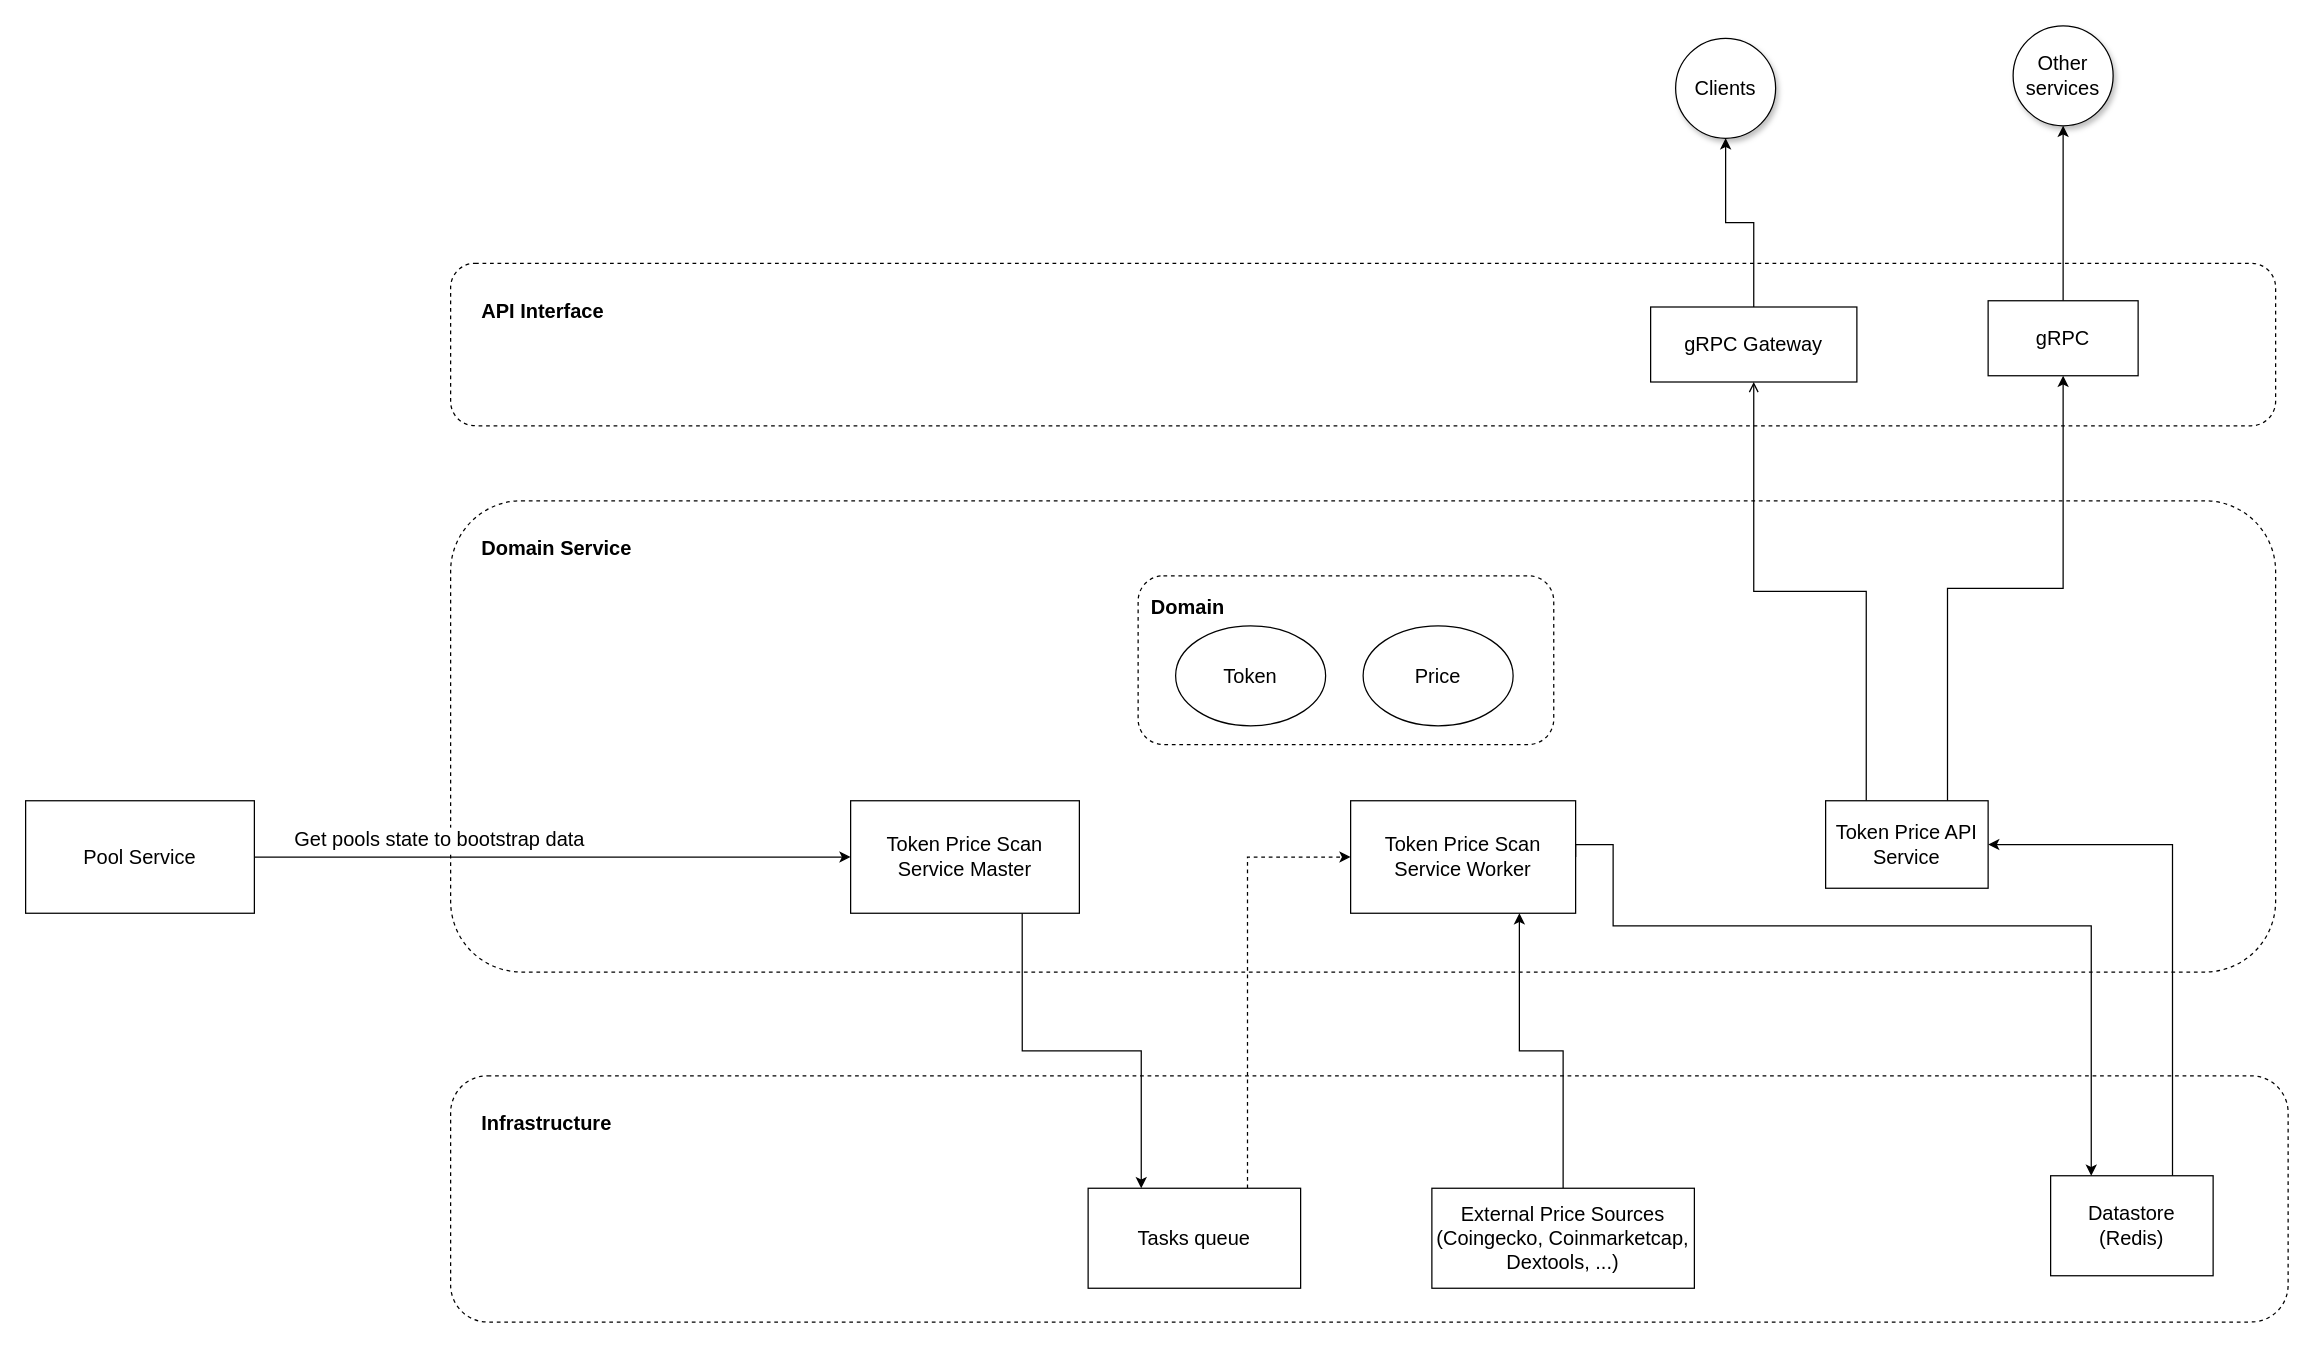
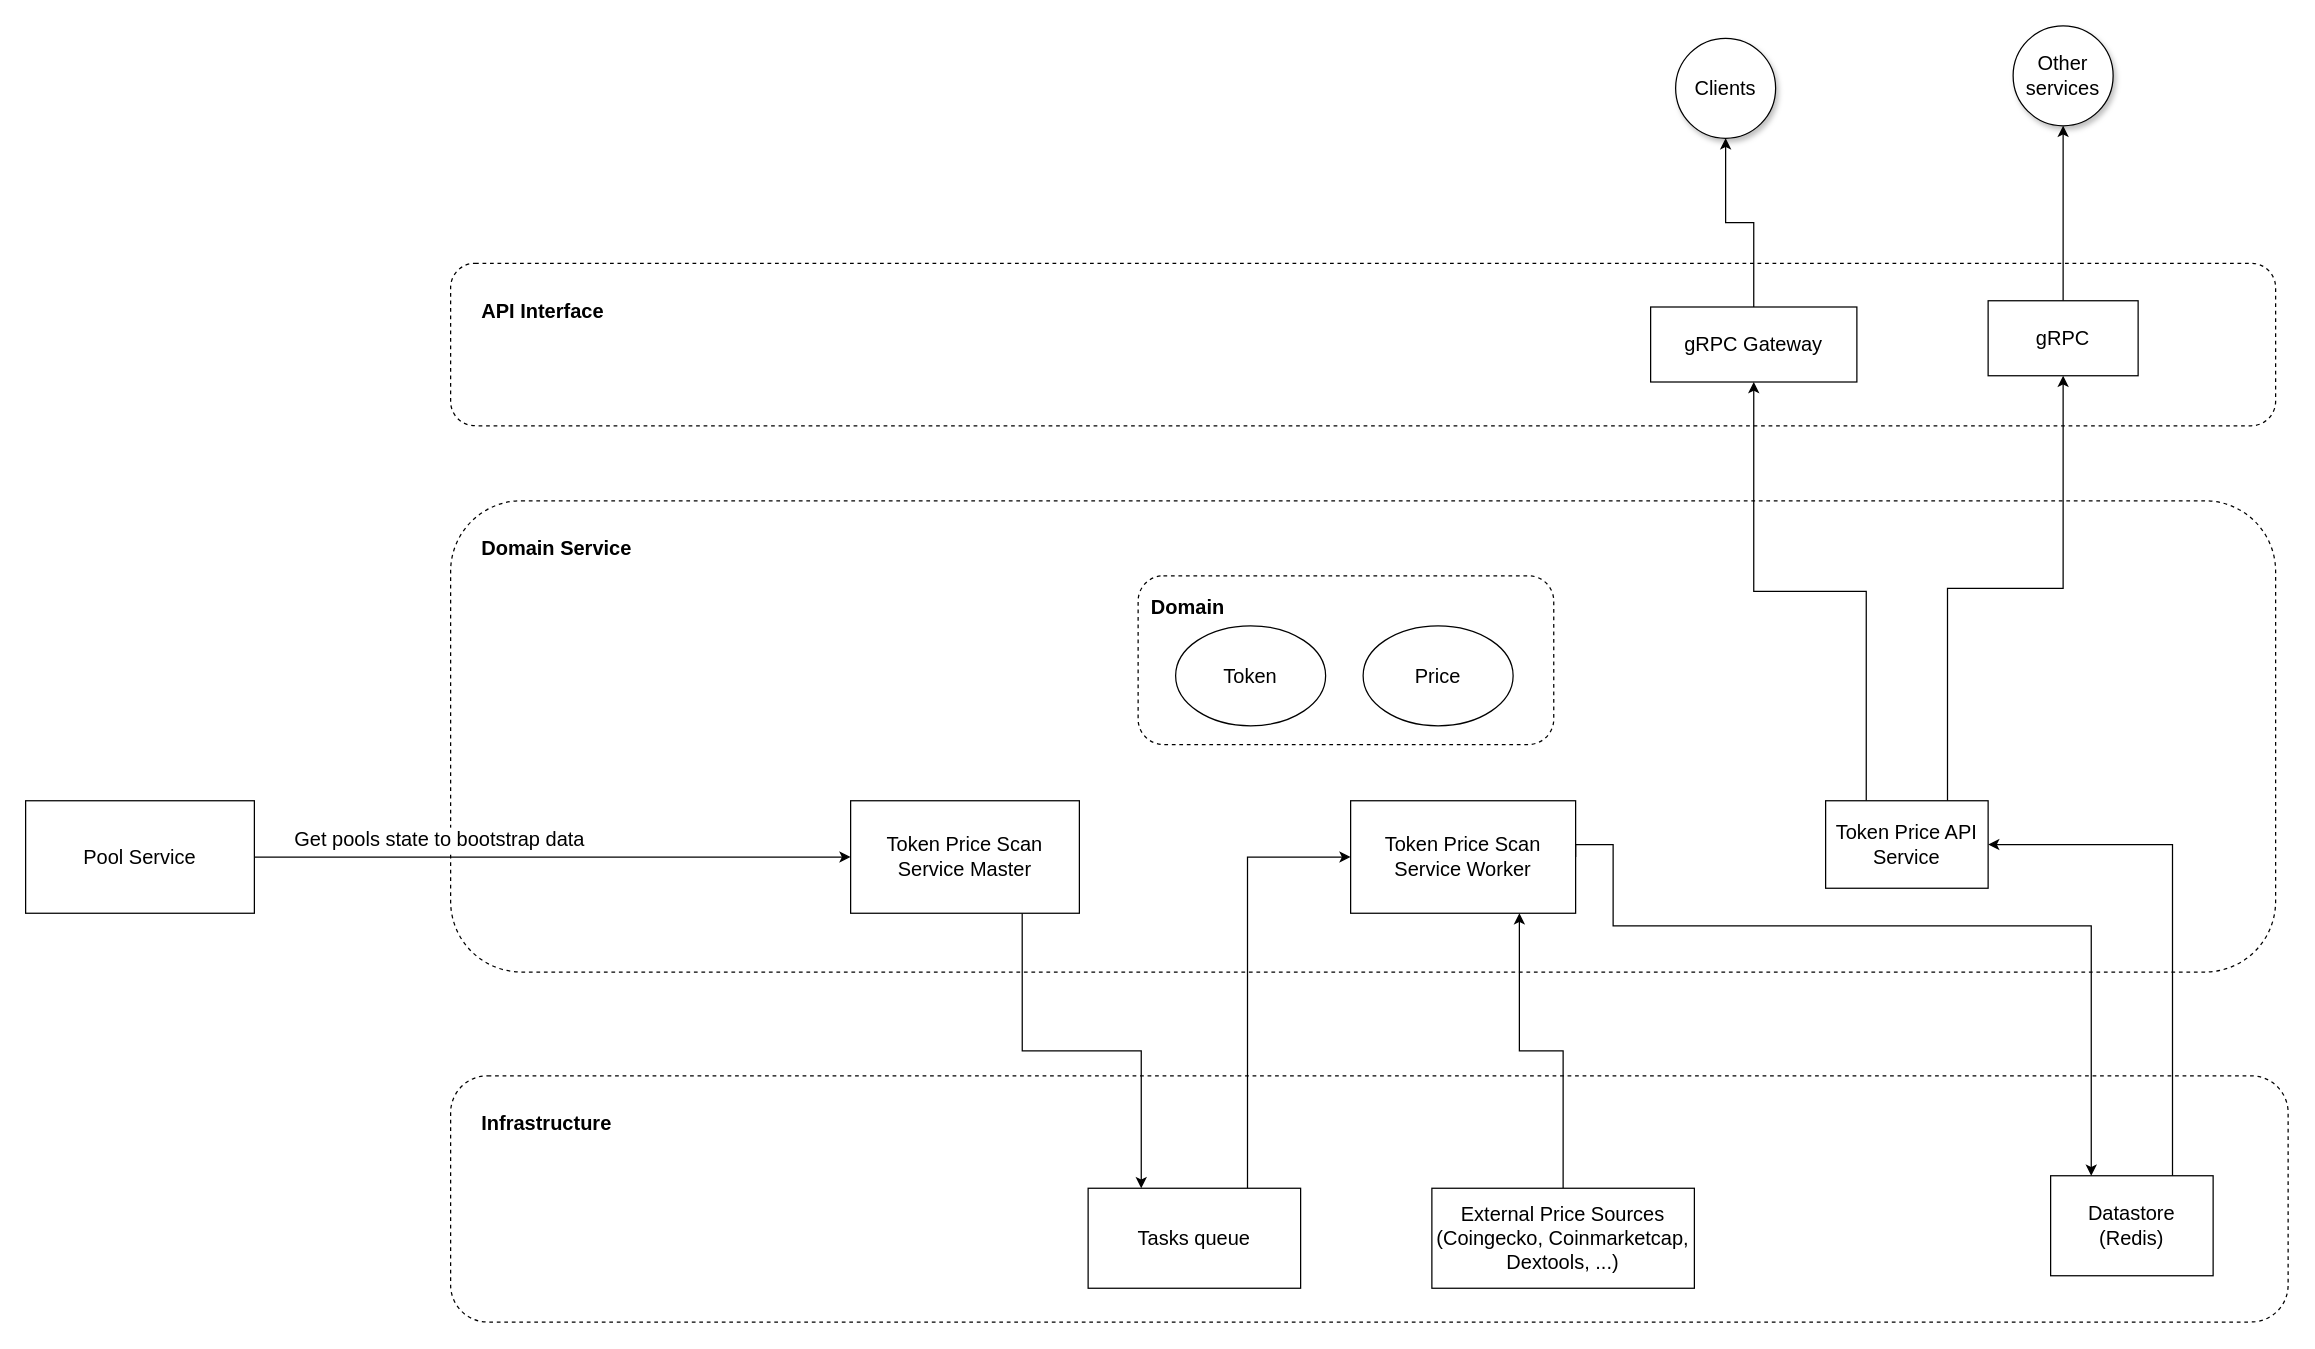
(1754, 389) -> (1754, 392)
(1248, 974) -> (1248, 974)
